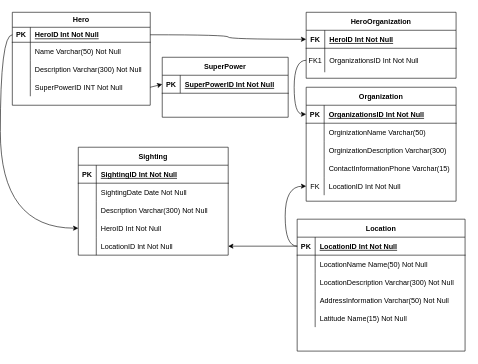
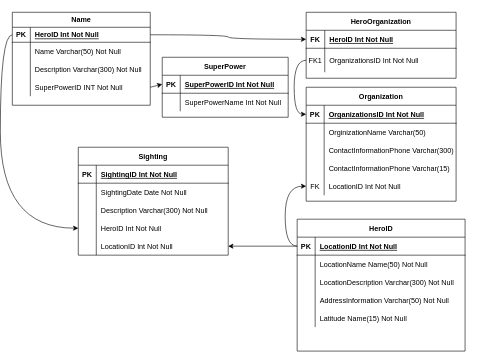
(81, 20) -> (81, 20)
none -> (234, 102)
(396, 151) -> (400, 151)
(381, 229) -> (381, 229)
